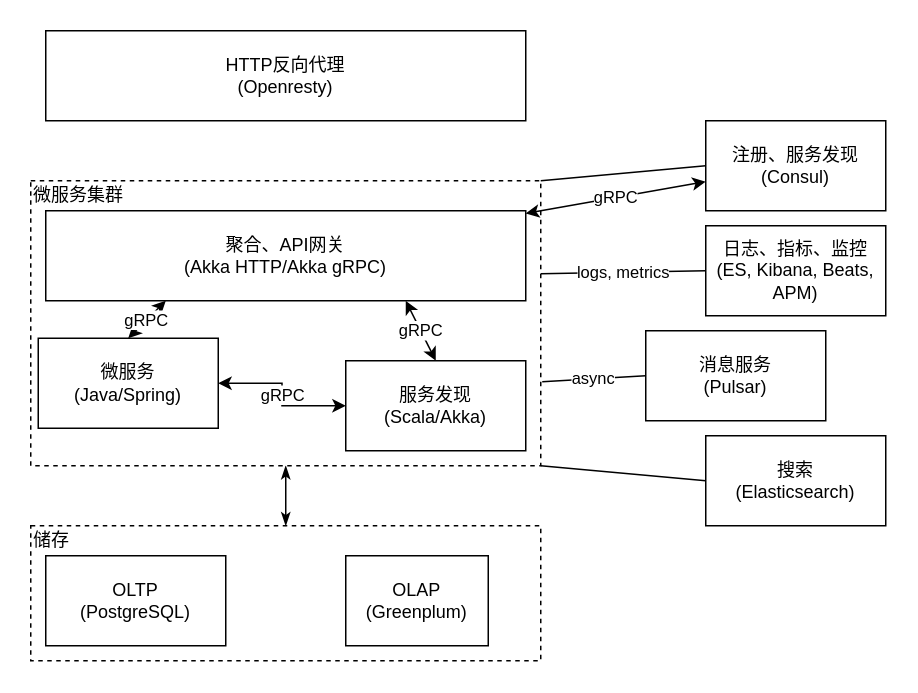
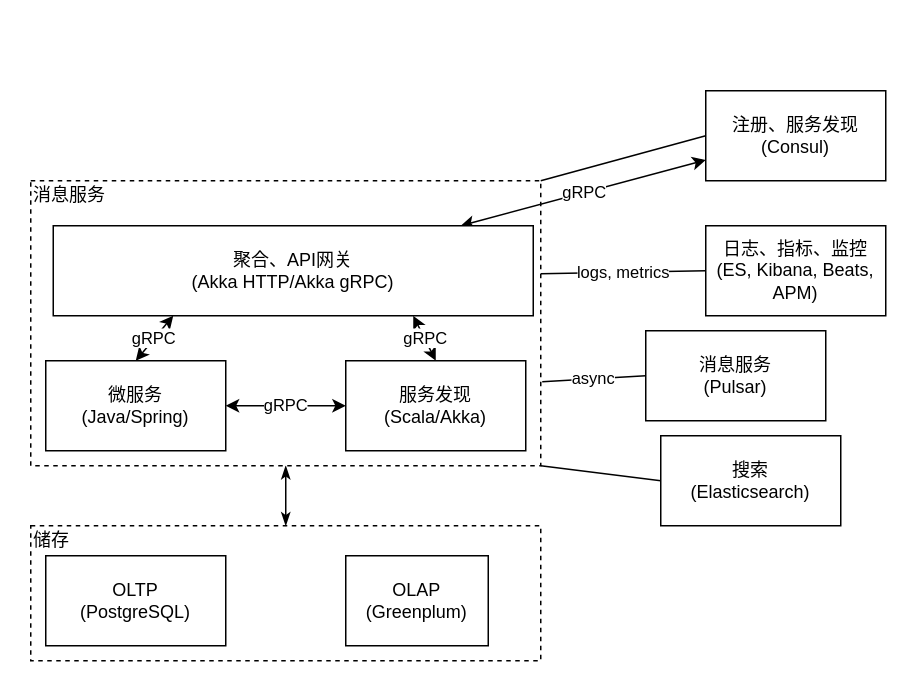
(286, 76) -> none
(796, 166) -> (796, 136)
(79, 196) -> (70, 196)
(286, 256) -> (293, 271)
(128, 383) -> (136, 406)
(796, 481) -> (751, 481)
